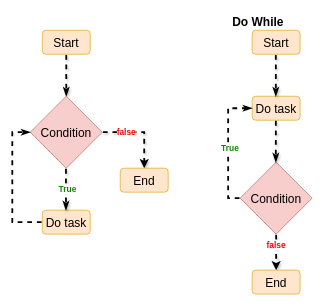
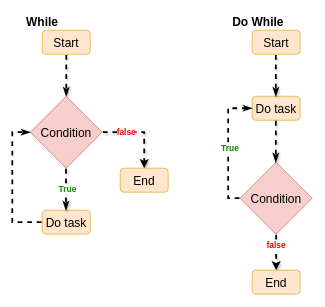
none -> (42, 21)
